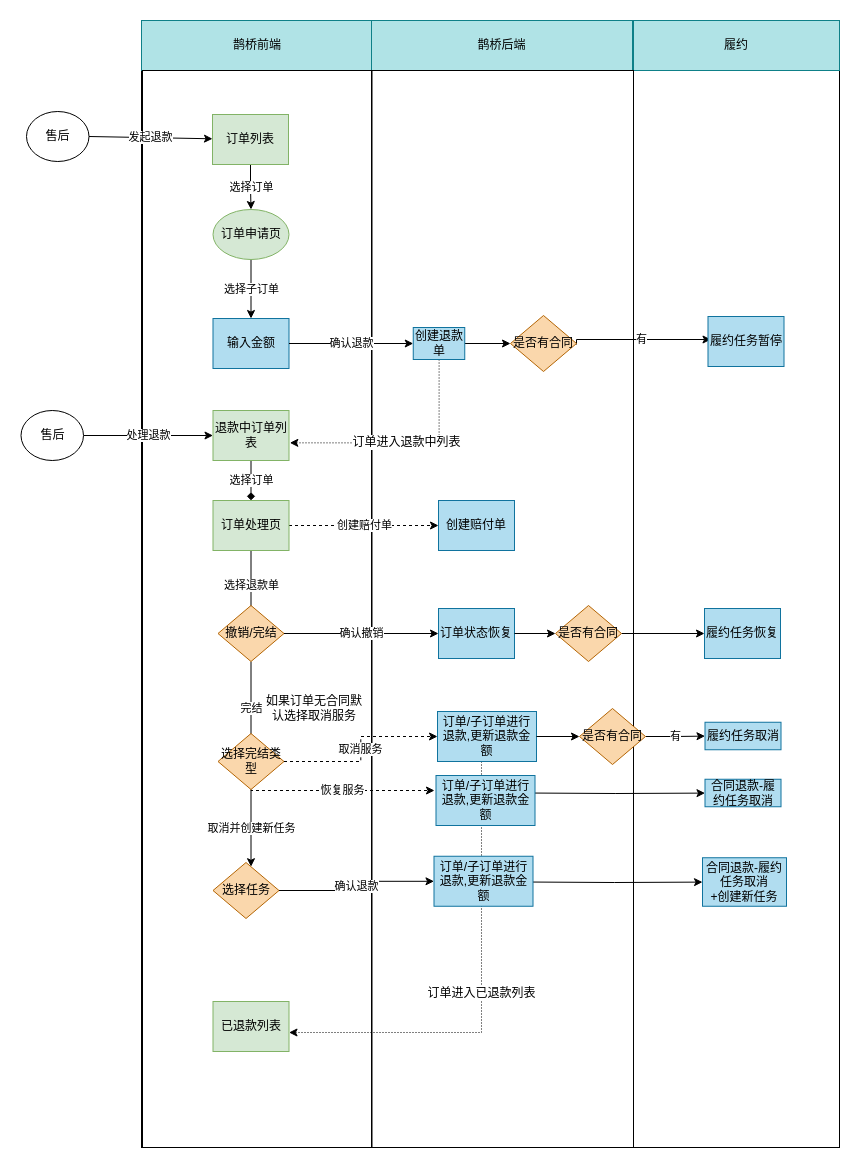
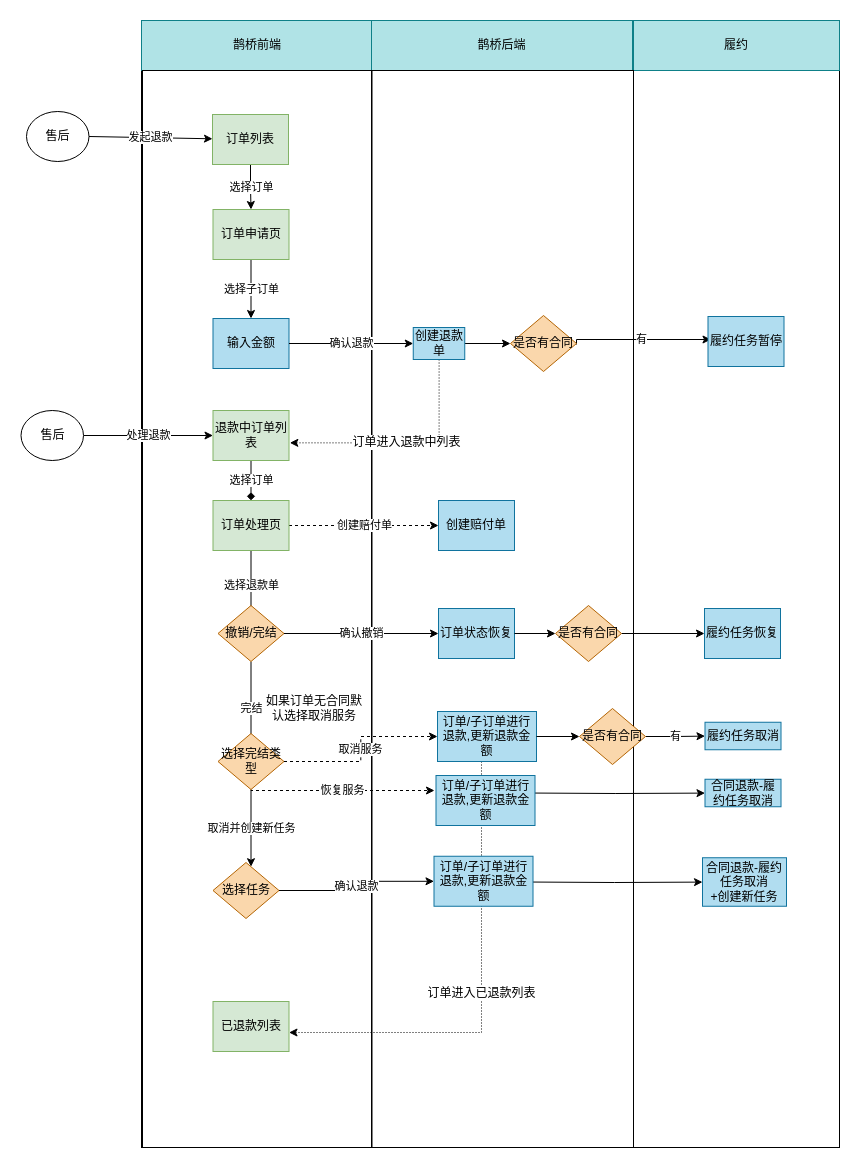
(251, 235) -> (251, 235)
